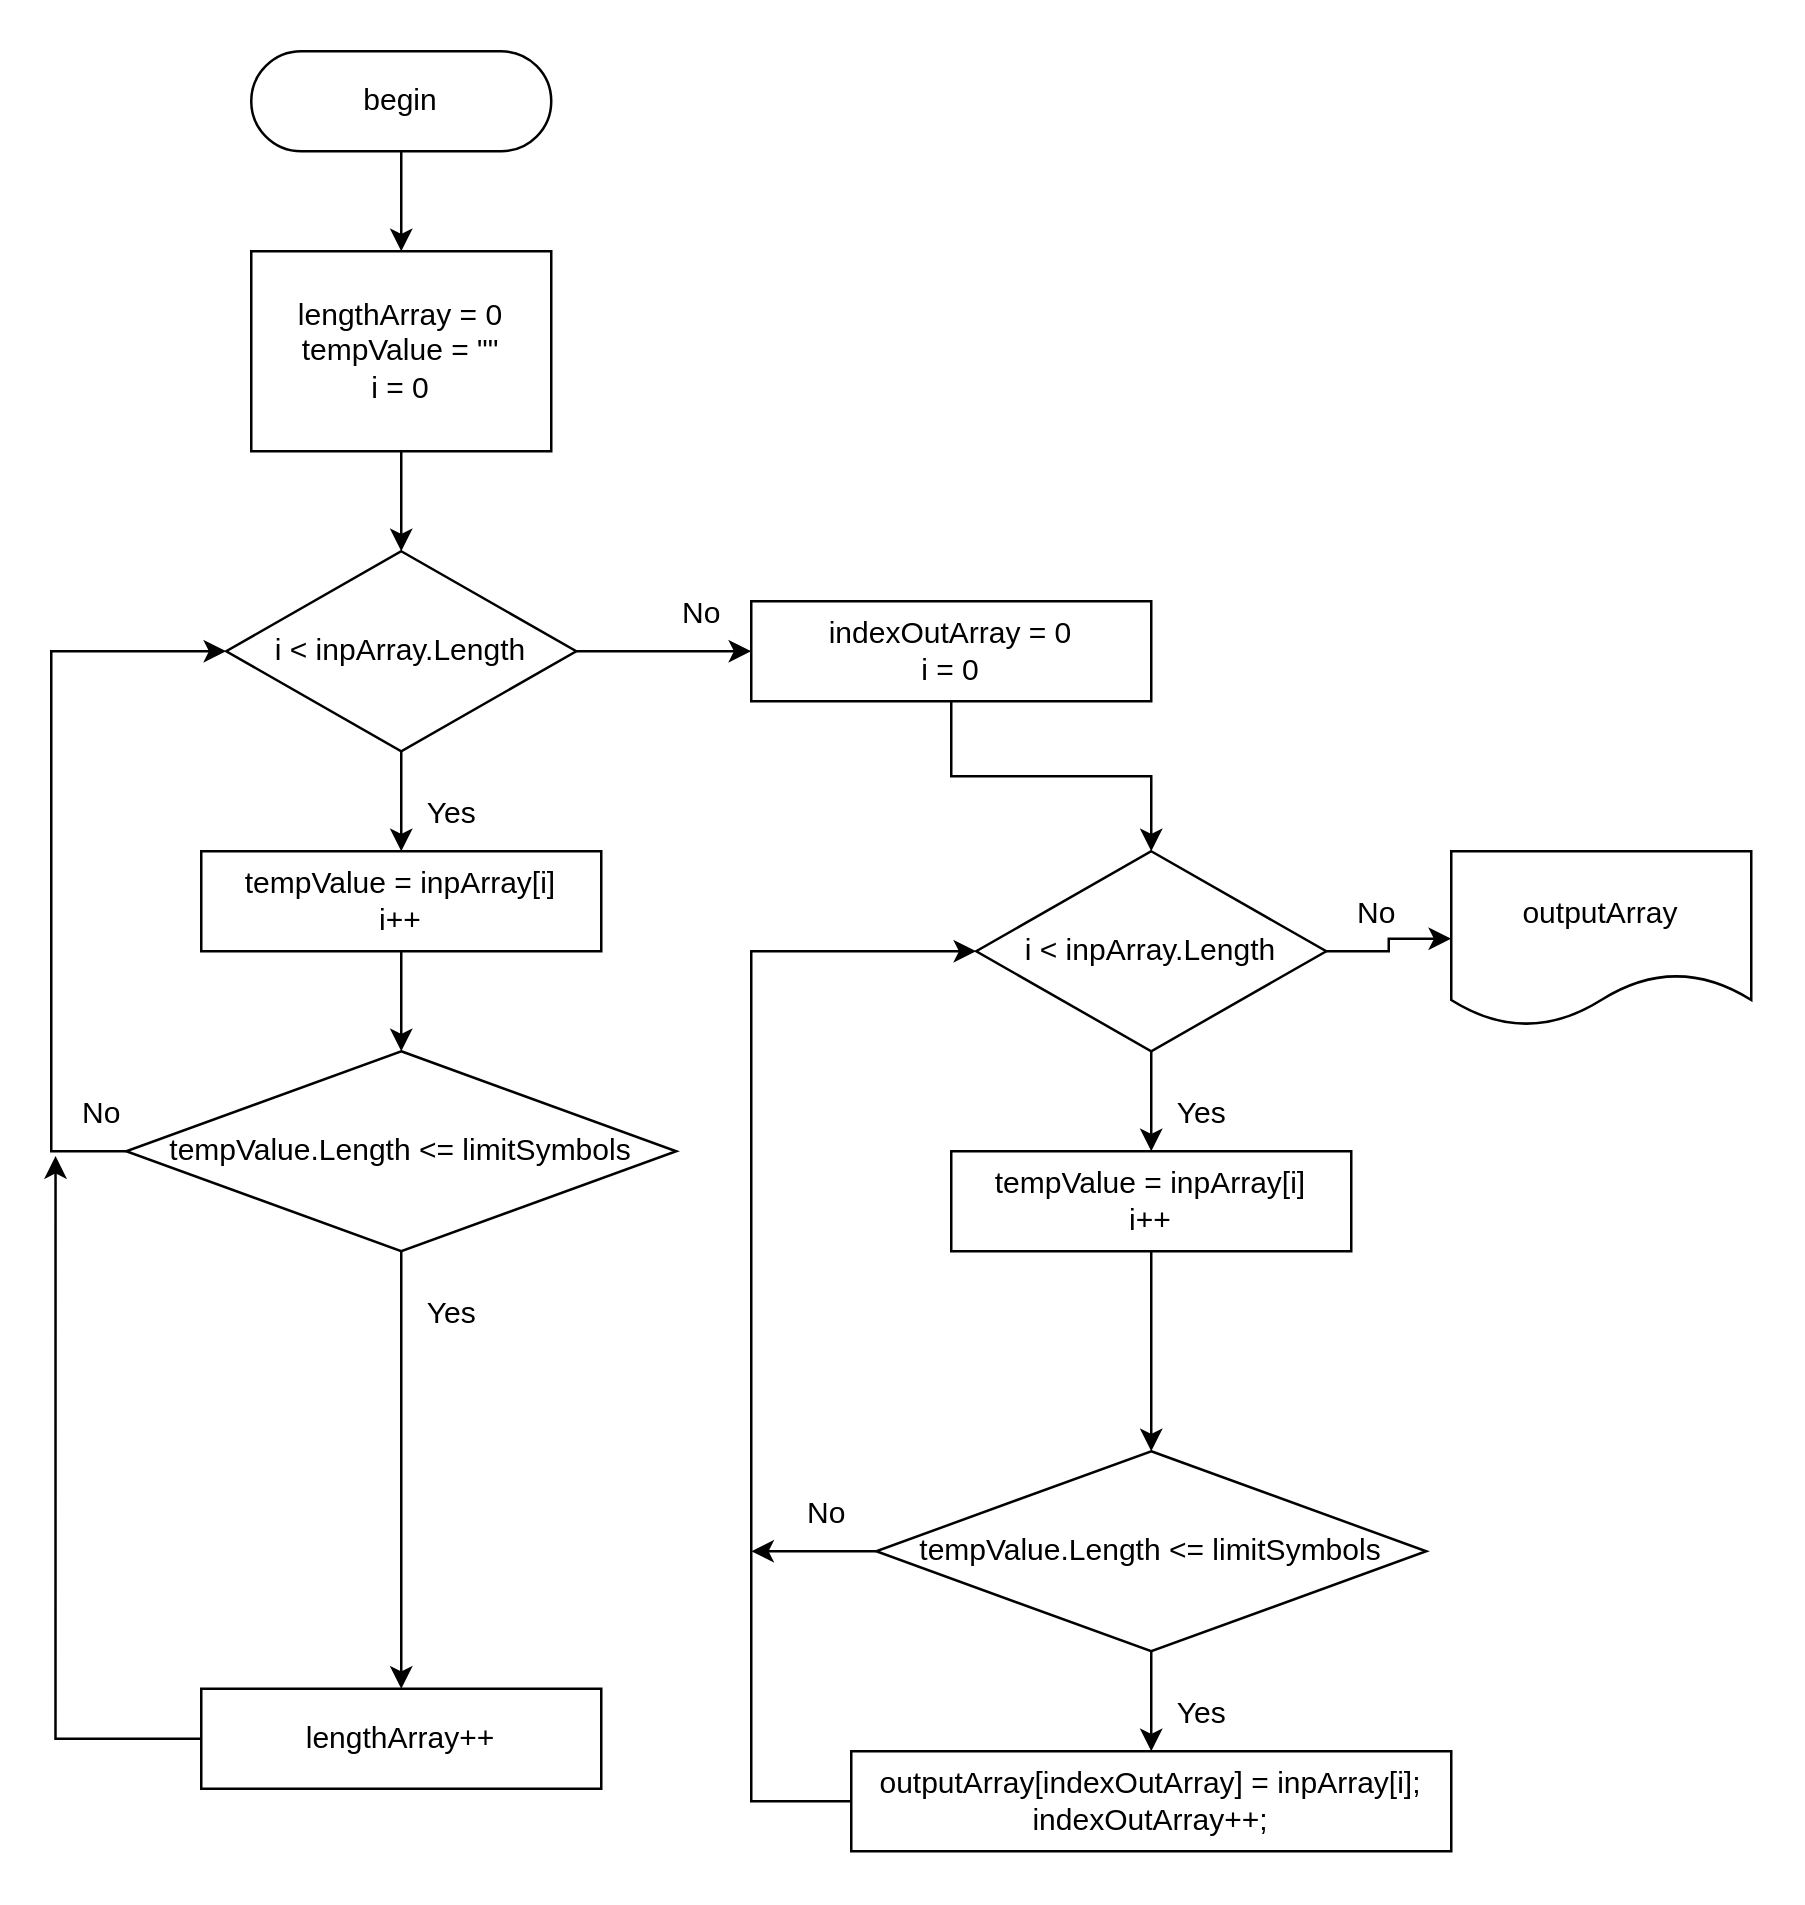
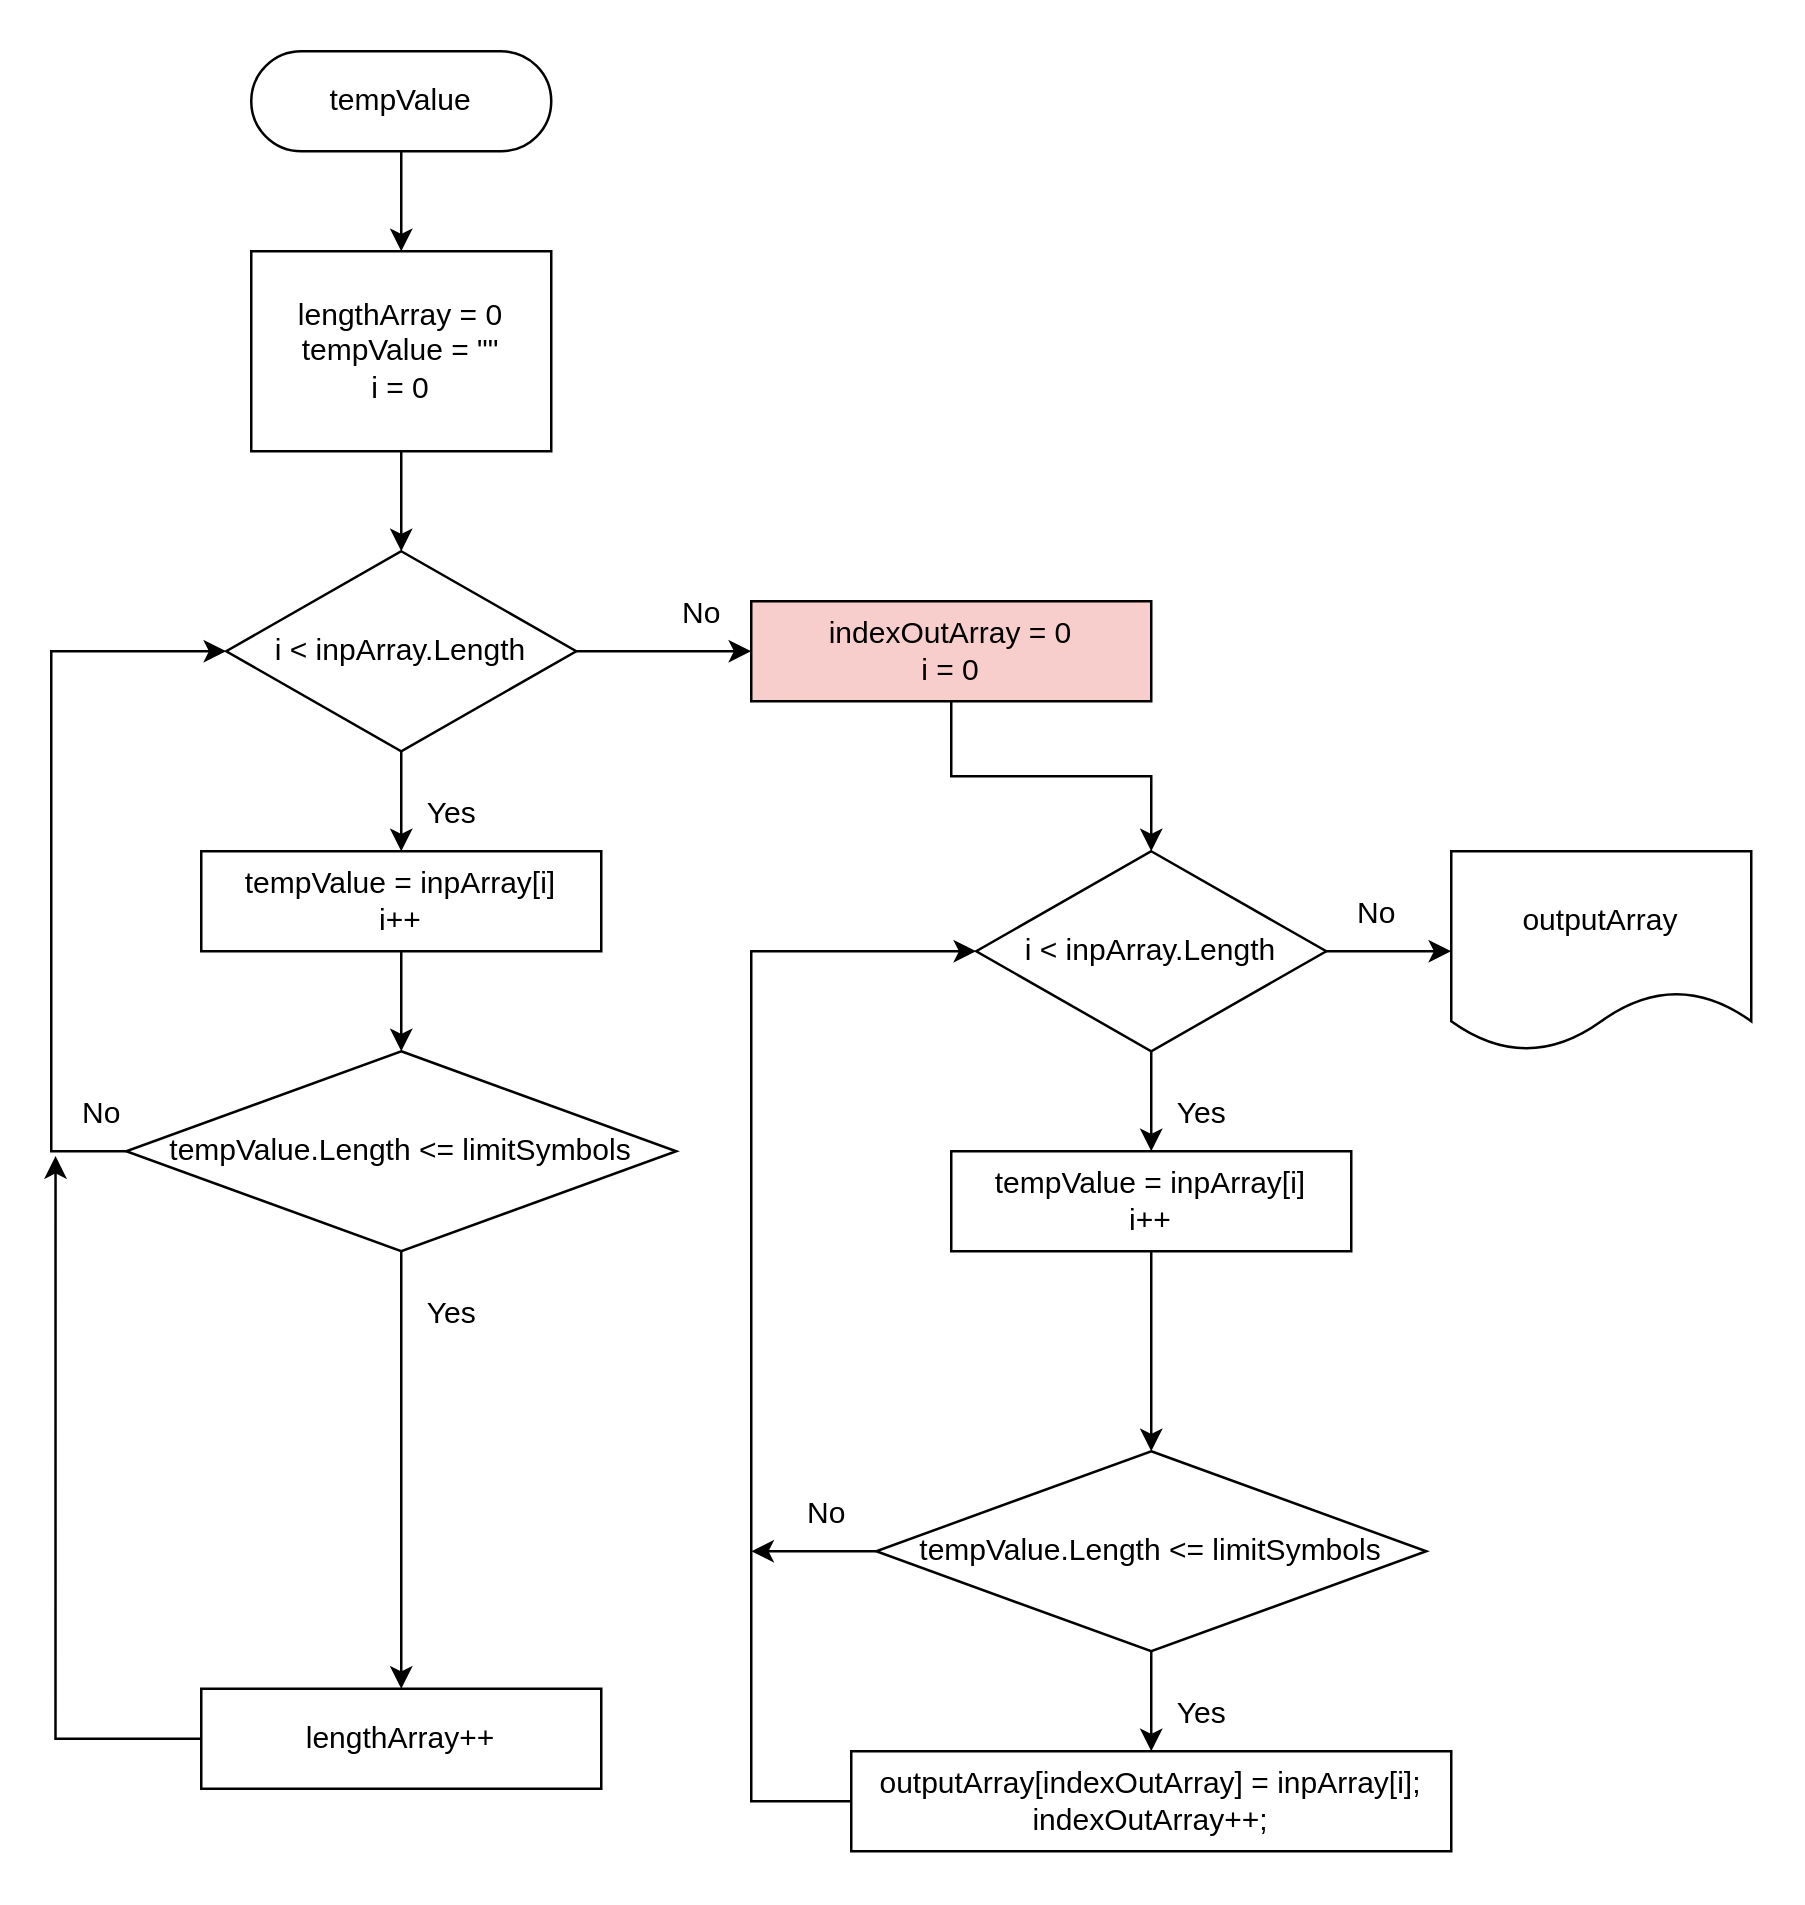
(401, 101) -> (401, 101)
(951, 651) -> (951, 651)
(1601, 939) -> (1601, 951)
